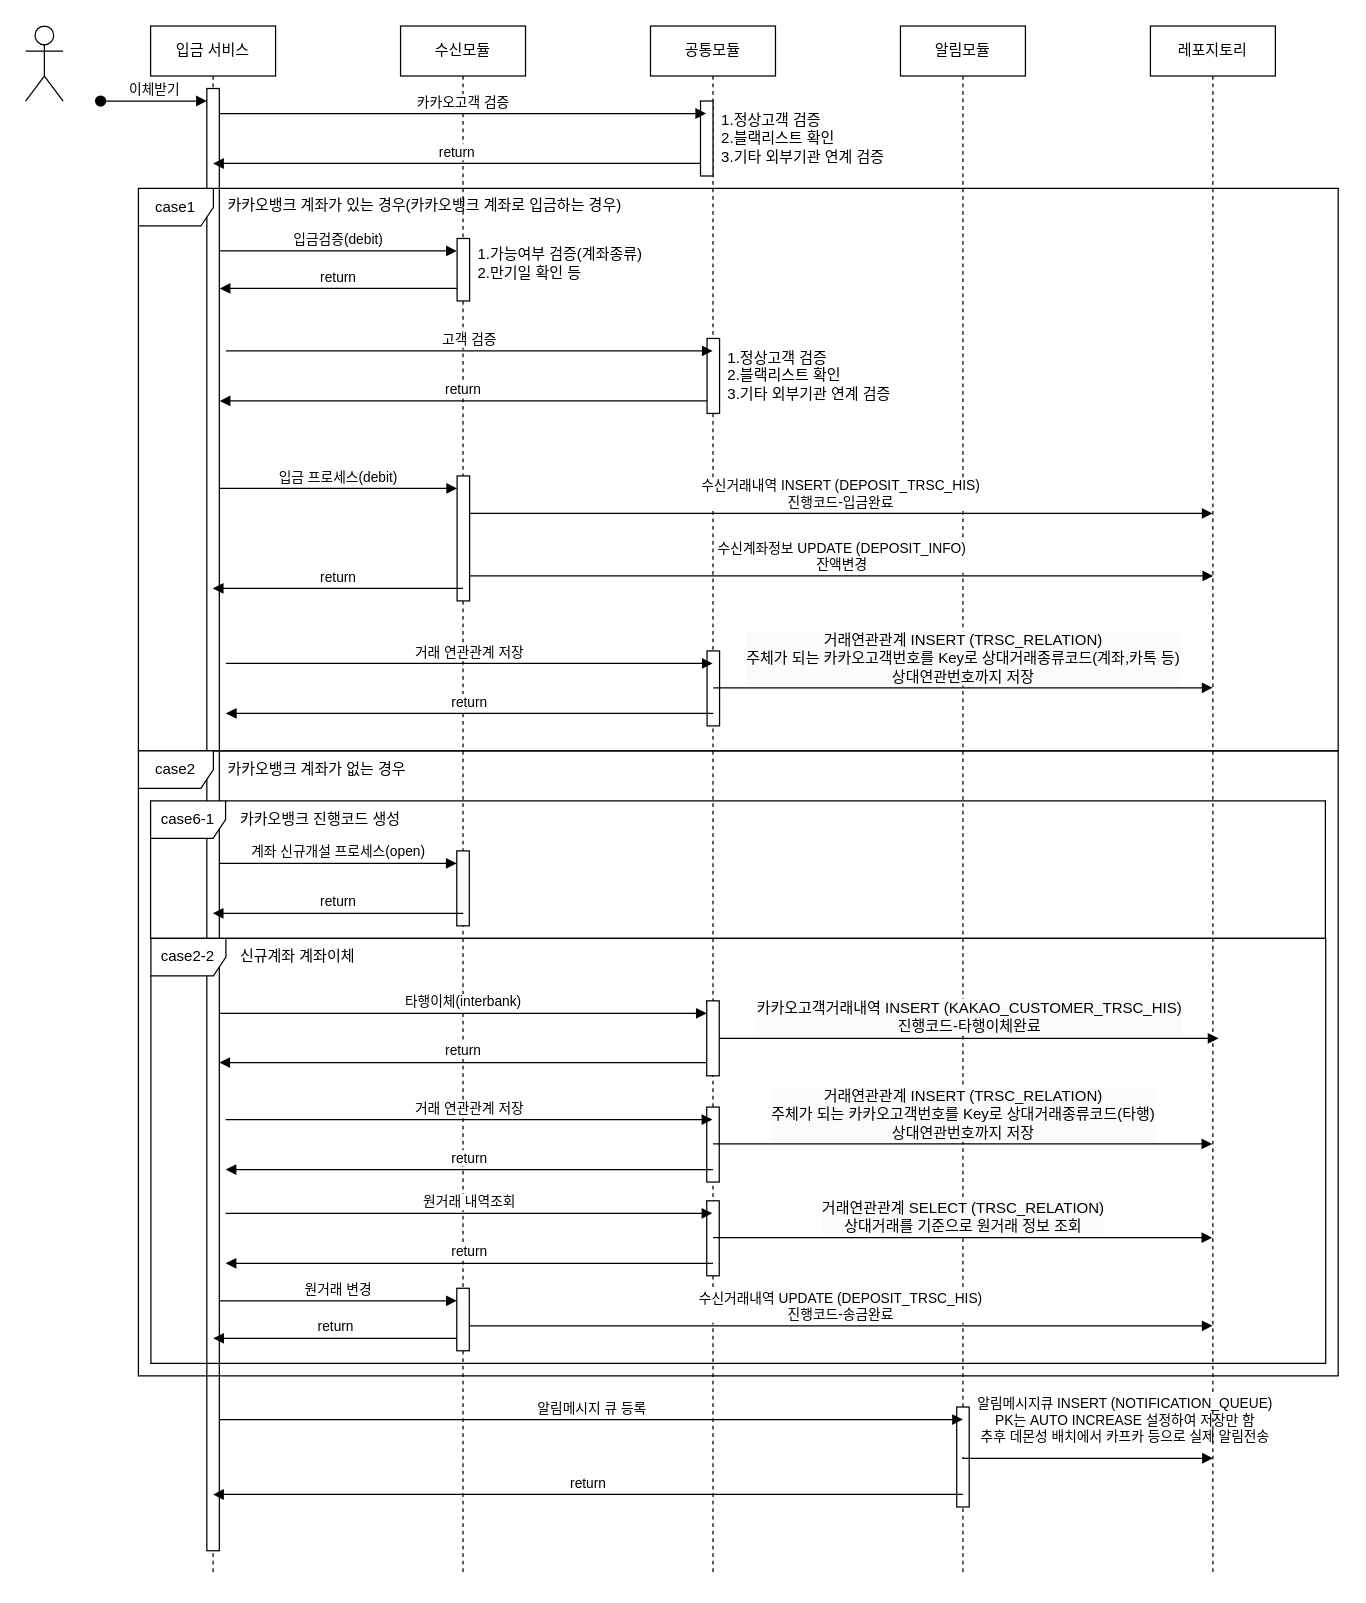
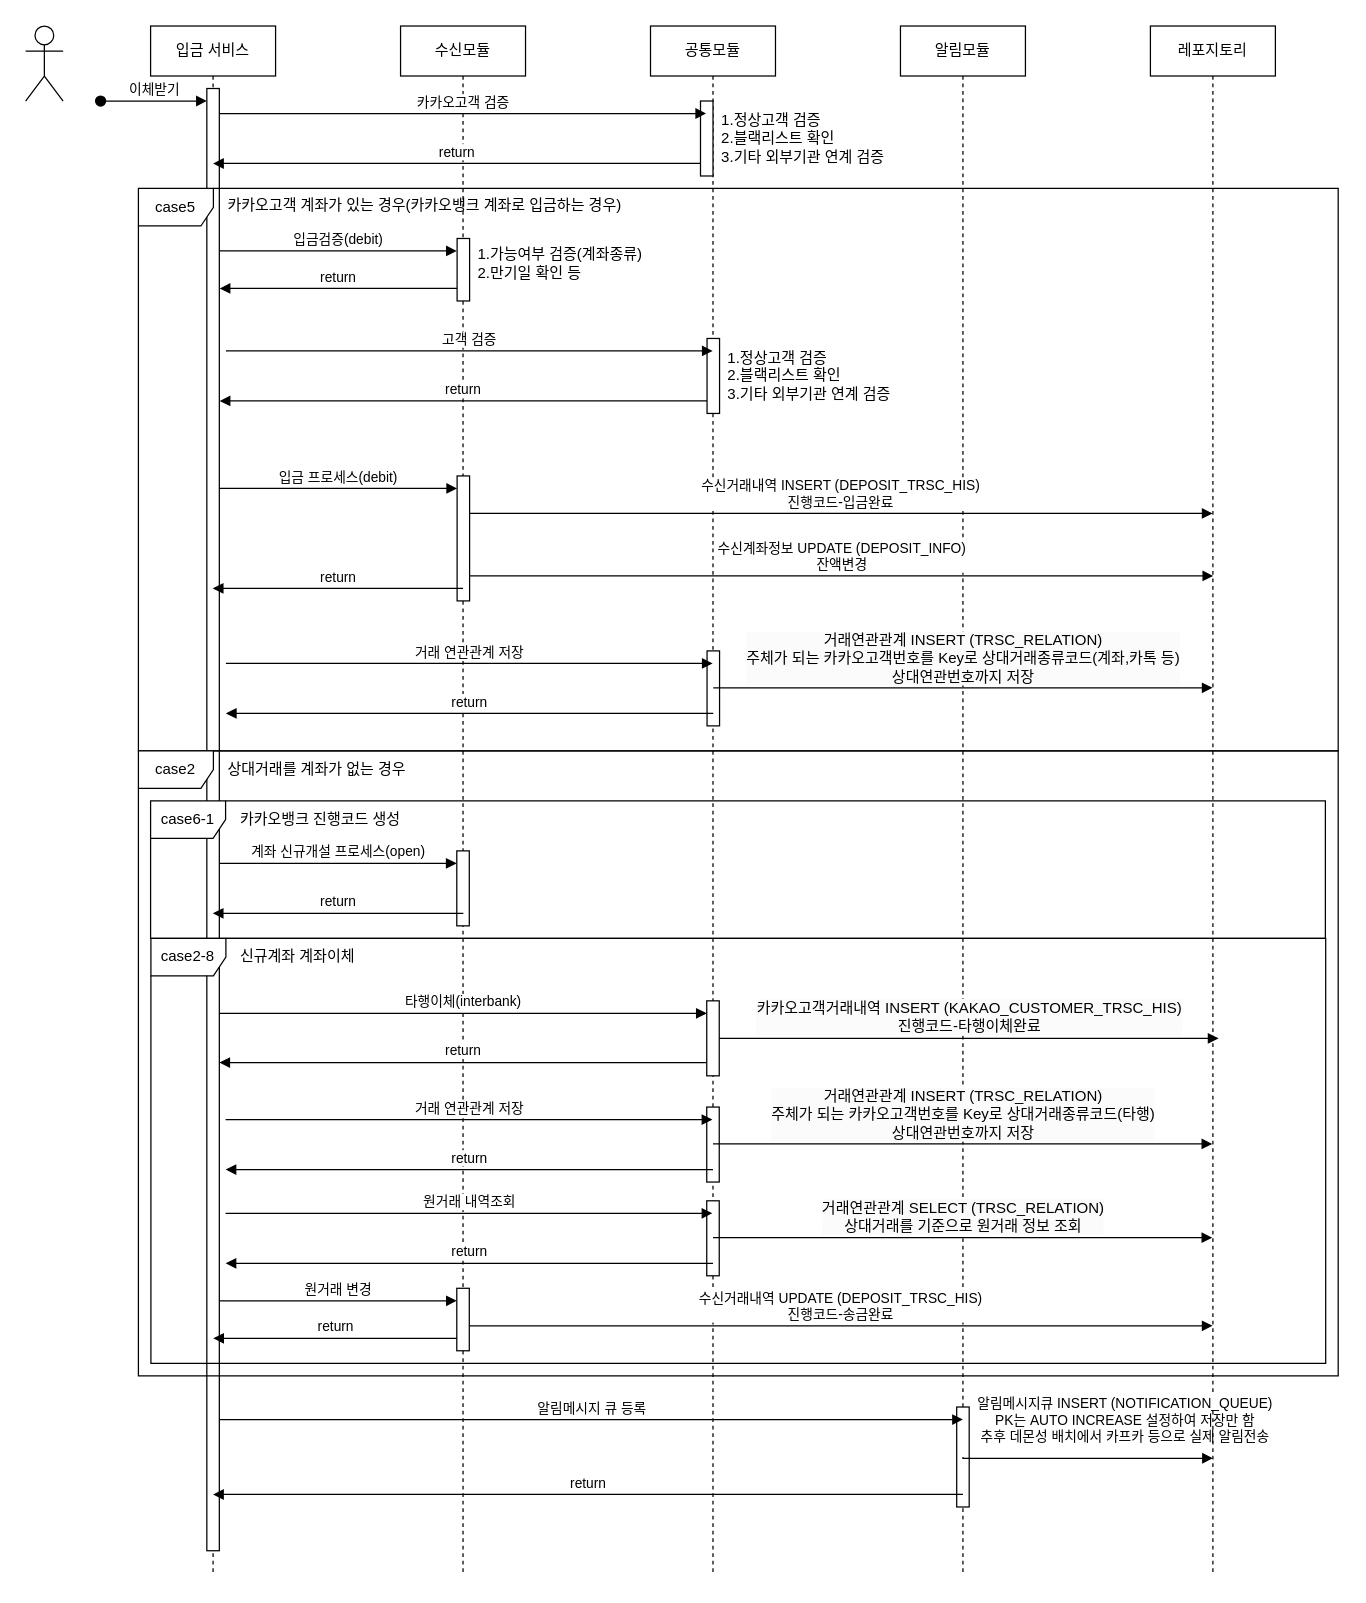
(445, 206) -> (445, 206)
(176, 207) -> (176, 207)
(325, 769) -> (325, 769)
(188, 957) -> (188, 957)
